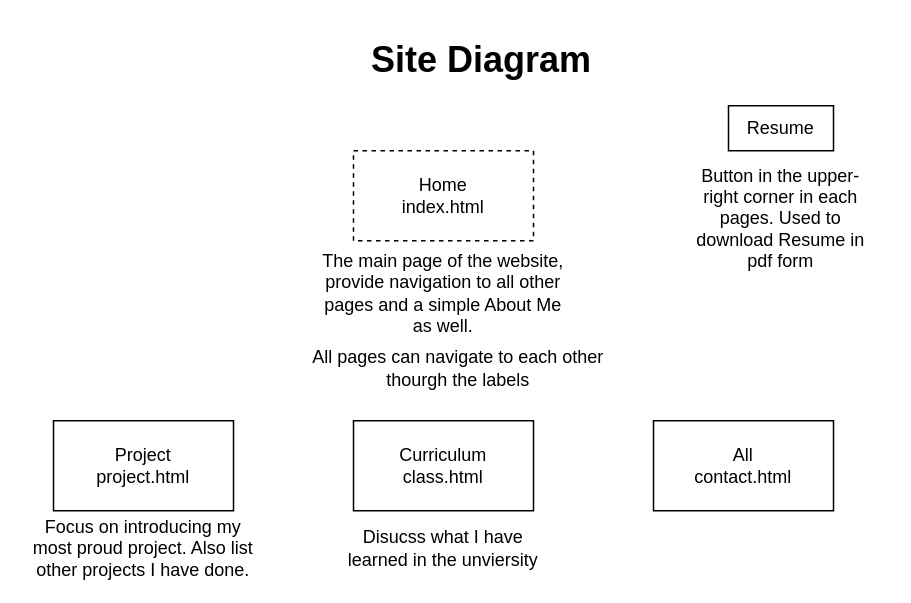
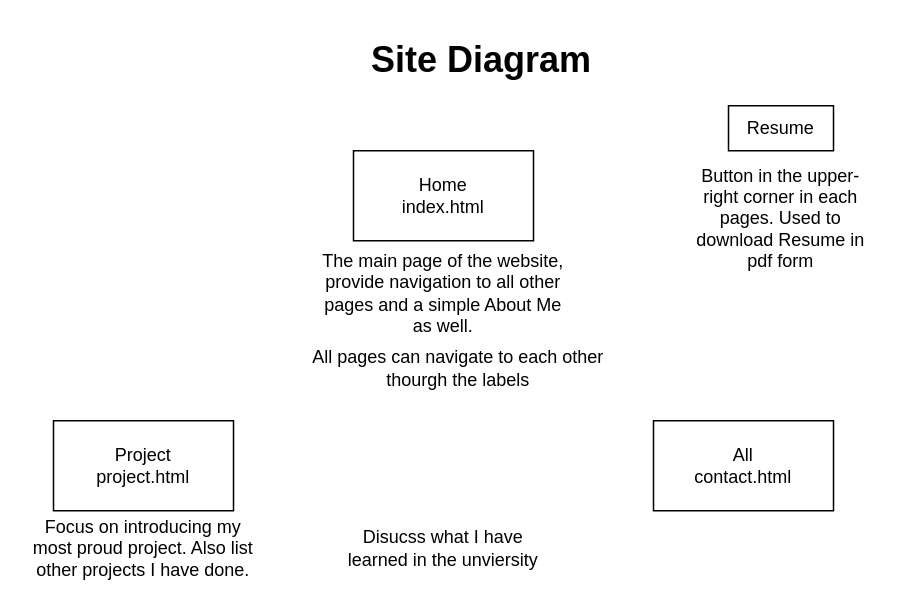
(443, 196) -> (443, 196)
(443, 466) -> none
